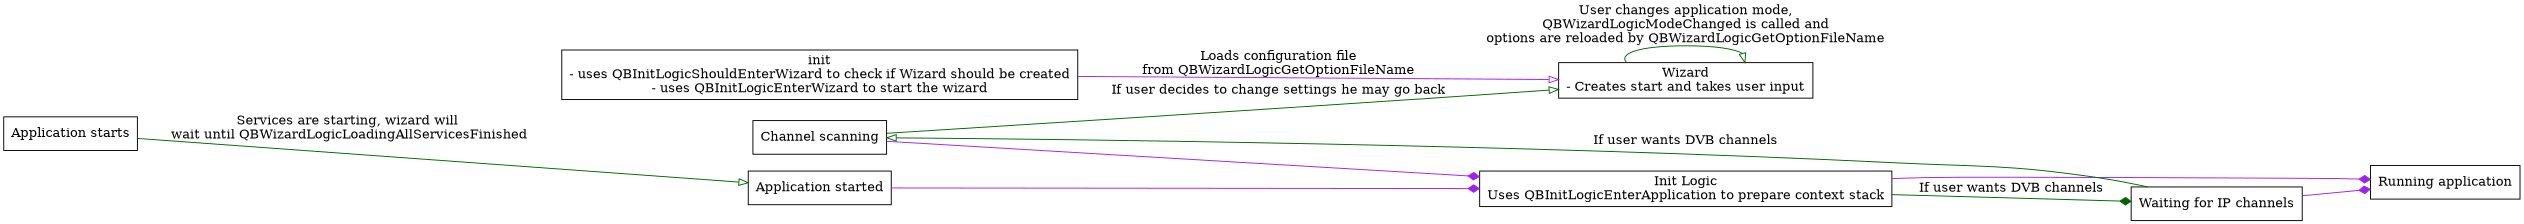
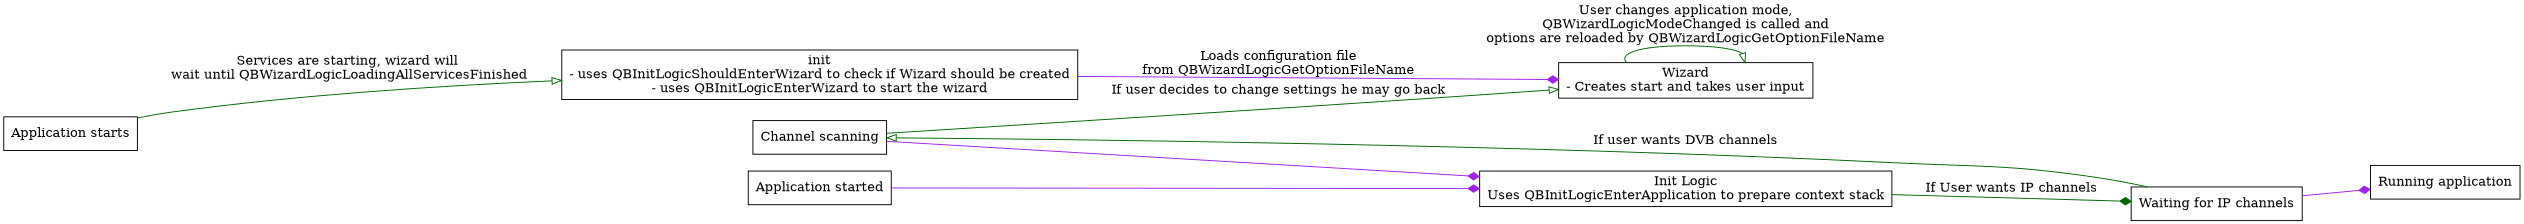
(1313, 78) -> (1313, 78)
(438, 160) -> (344, 94)
(2137, 178) -> none
(2012, 188) -> (2012, 188)
